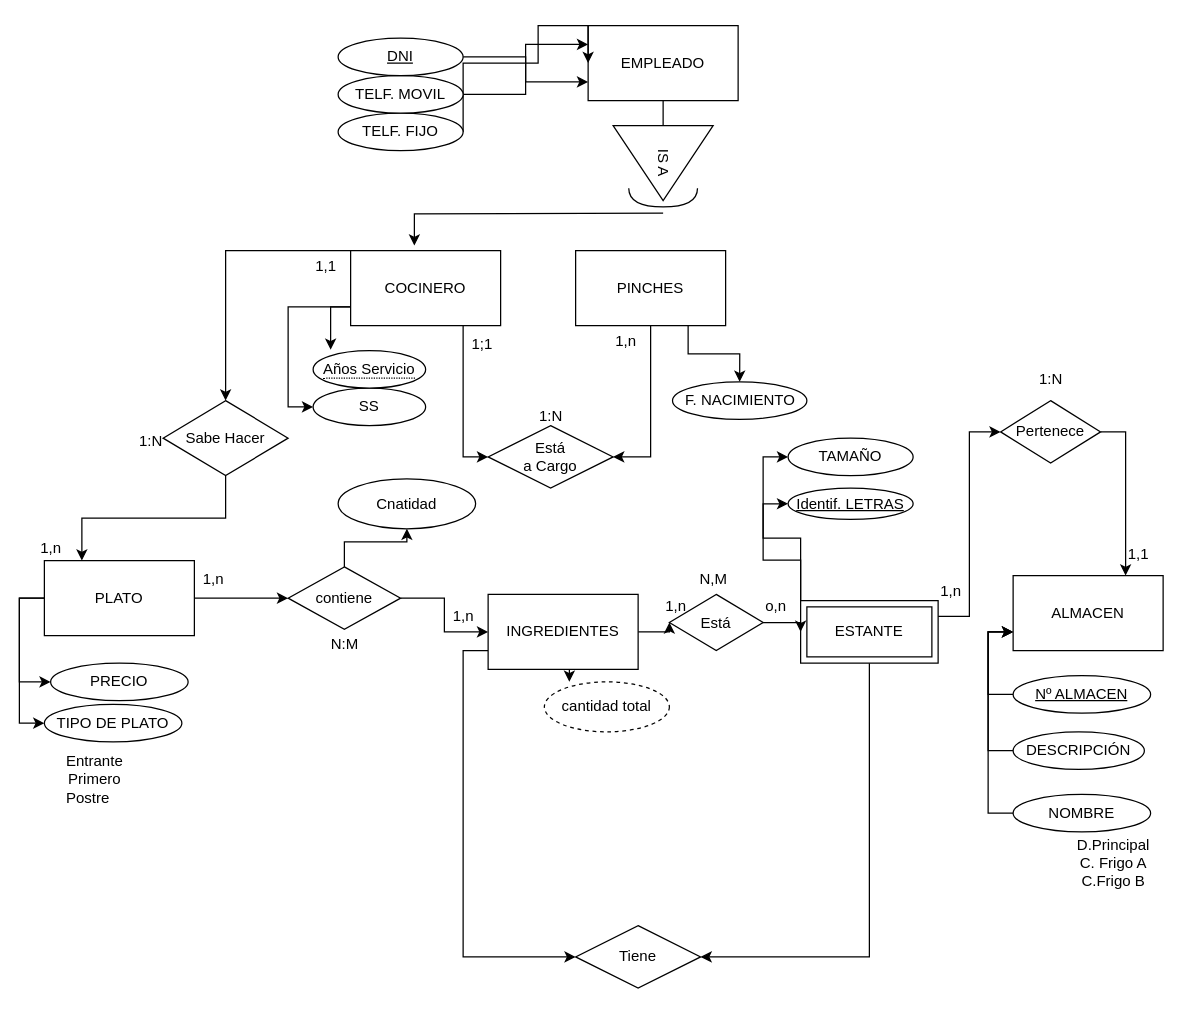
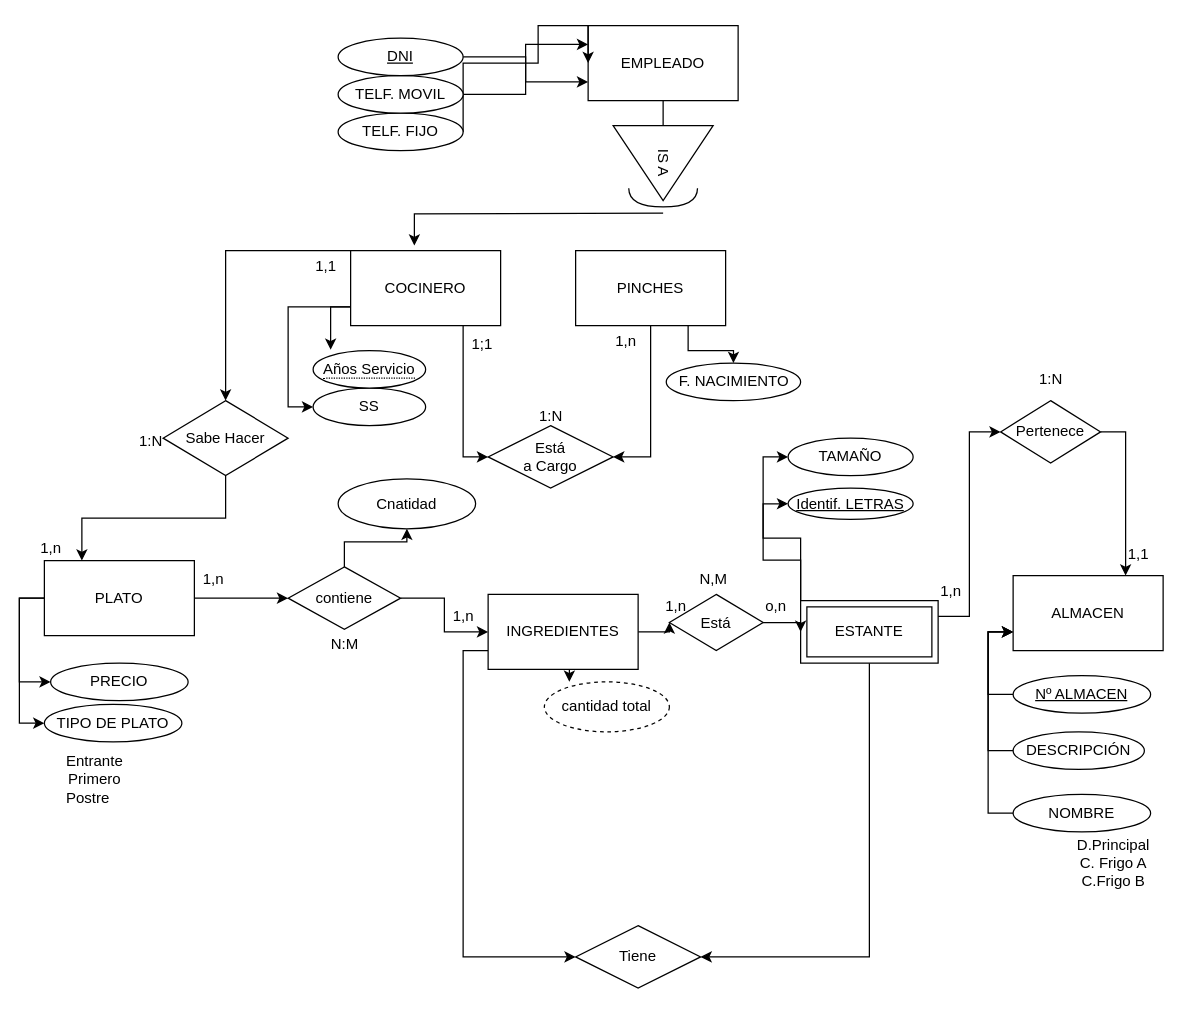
(740, 401) -> (733, 382)
